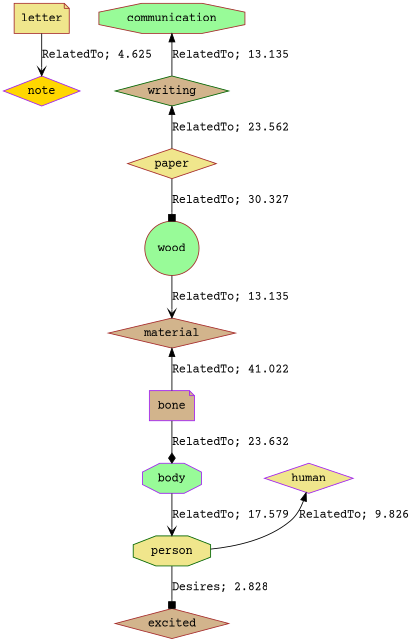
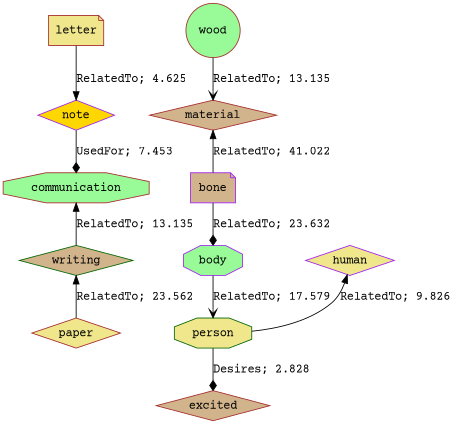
(42, 50) -> (76, 69)
none -> (76, 146)
(172, 196) -> none
(172, 583) -> (213, 364)
